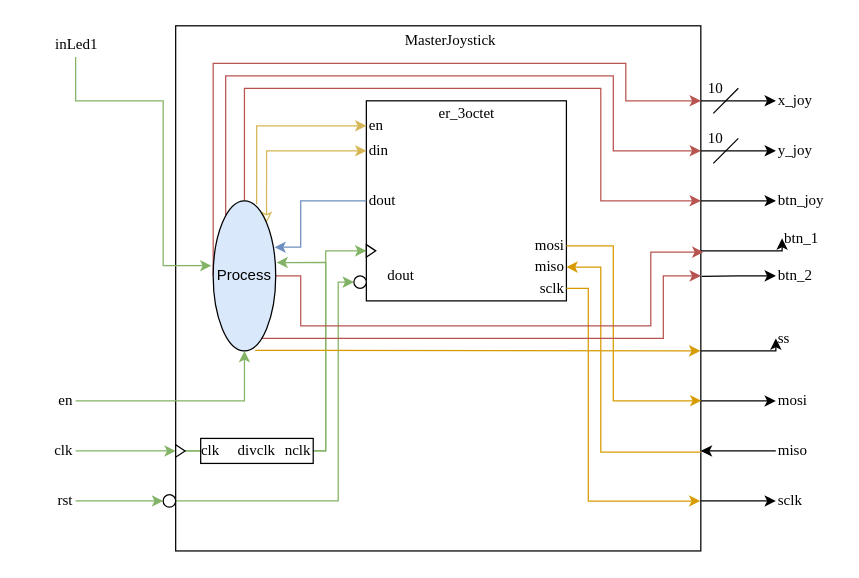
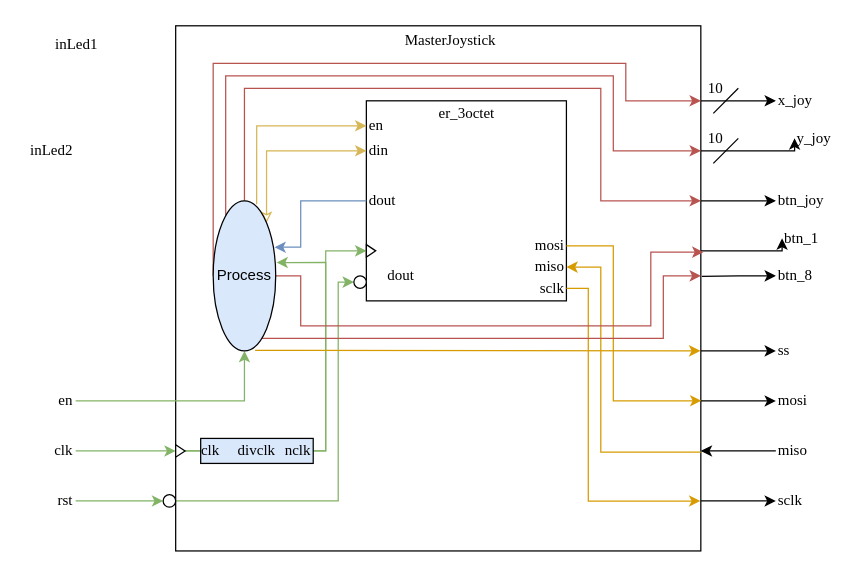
(163, 138) -> none
none -> (51, 151)
(801, 151) -> (819, 138)
(799, 276) -> (799, 276)
(801, 338) -> (801, 351)
(257, 451) -> (257, 451)
